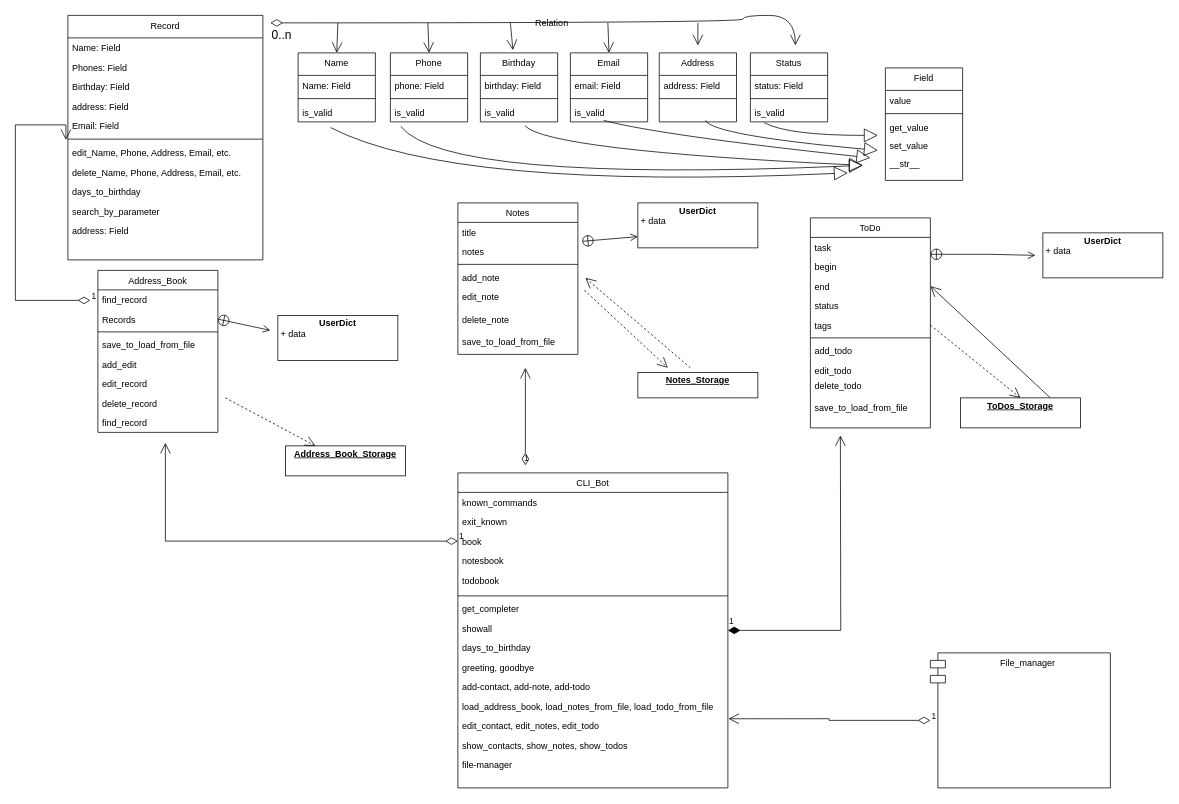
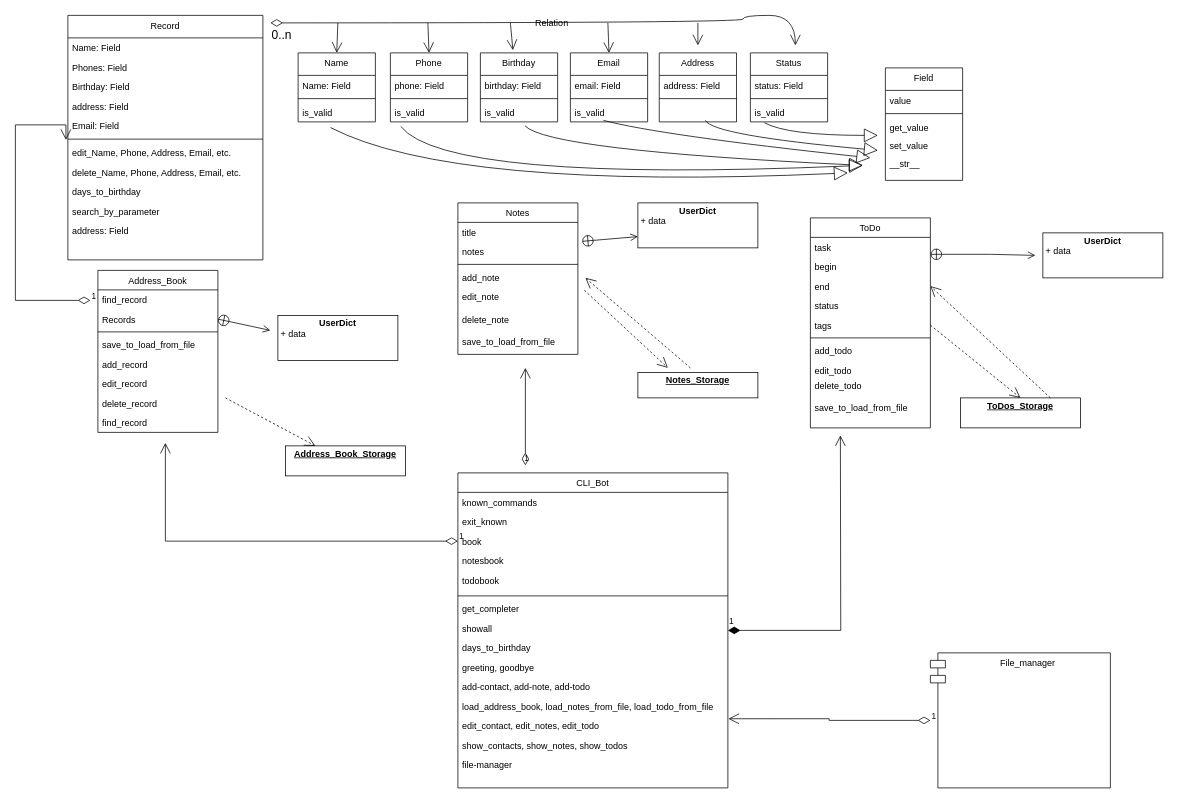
(990, 342) -> (990, 342)
(121, 365) -> (127, 365)
